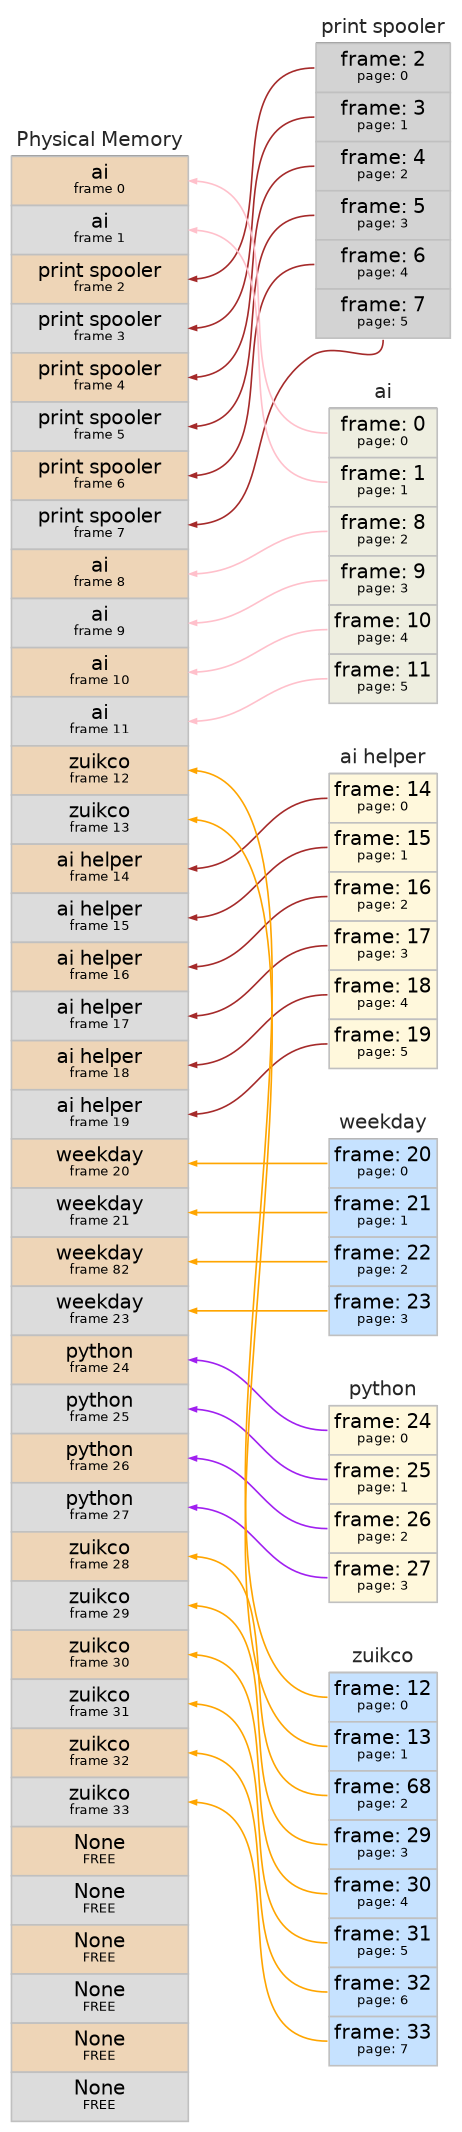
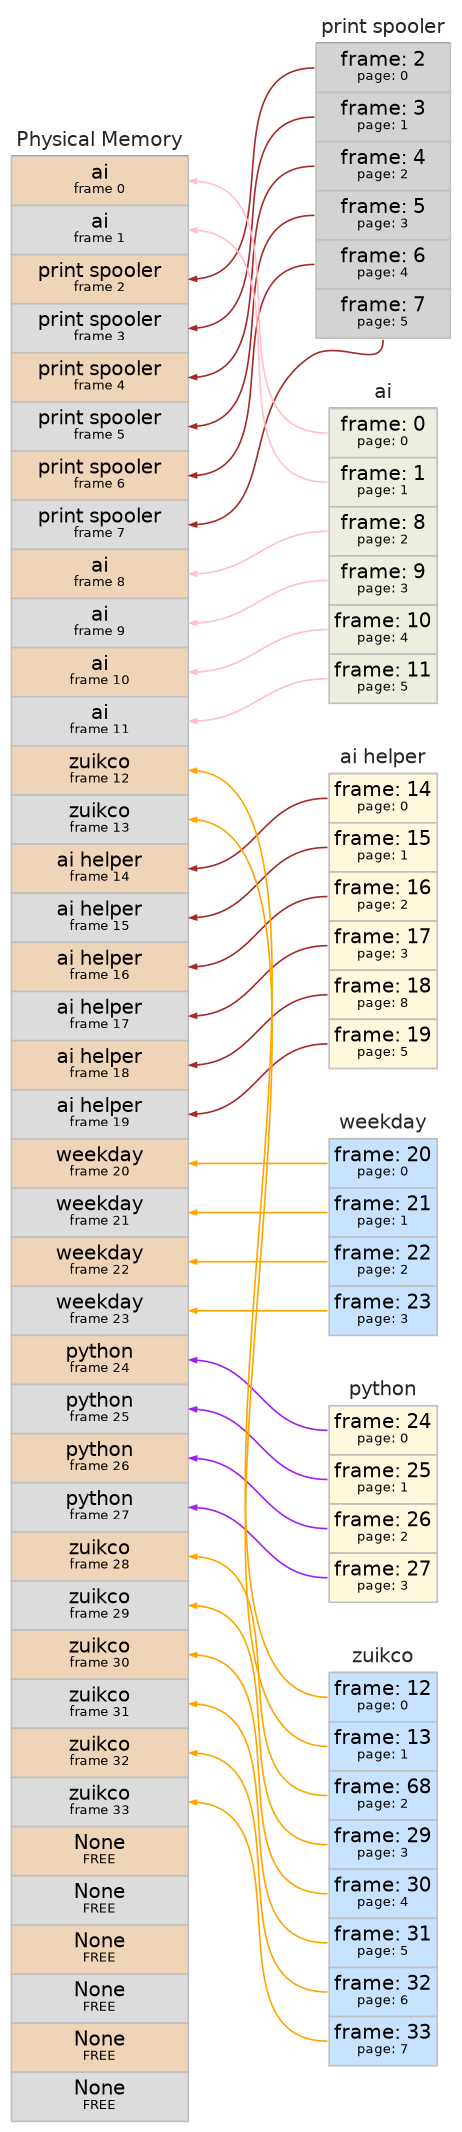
(383, 1003) -> (383, 1003)
(100, 1270) -> (100, 1270)
